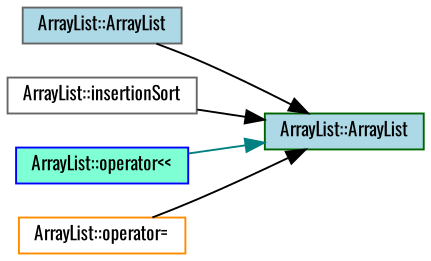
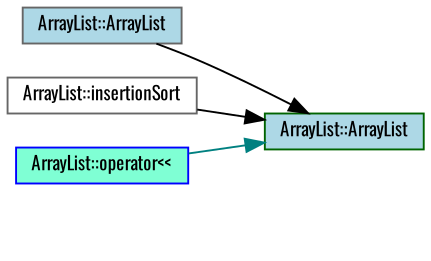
(102, 236) -> none
